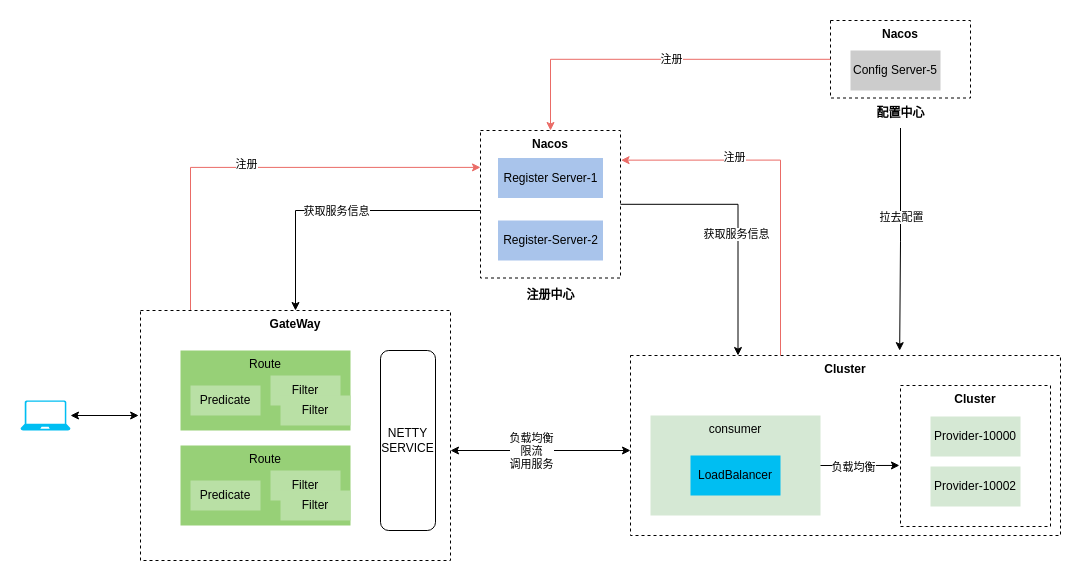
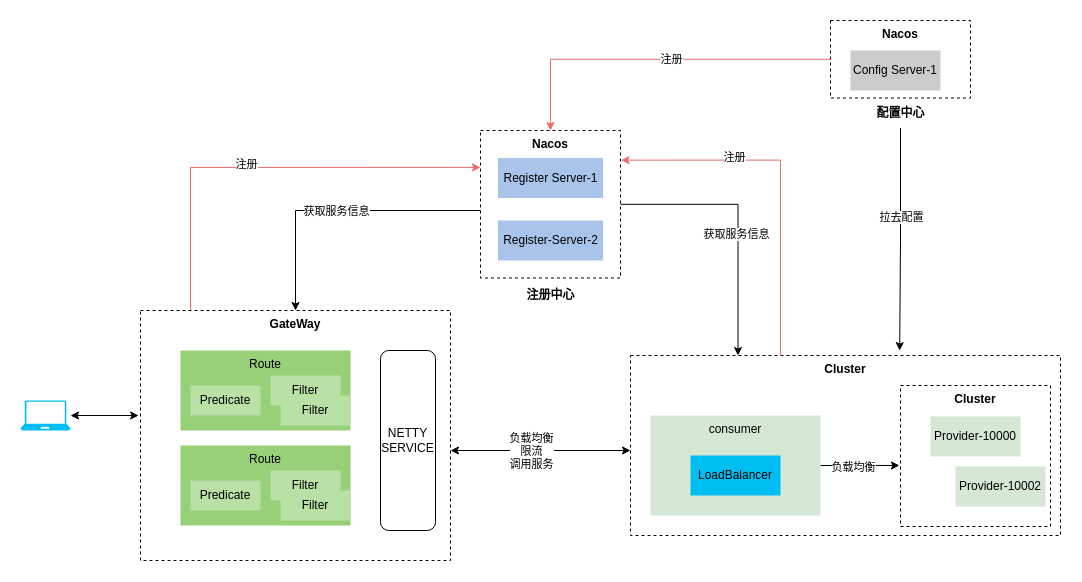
(896, 71) -> (896, 71)
(976, 487) -> (1001, 487)
